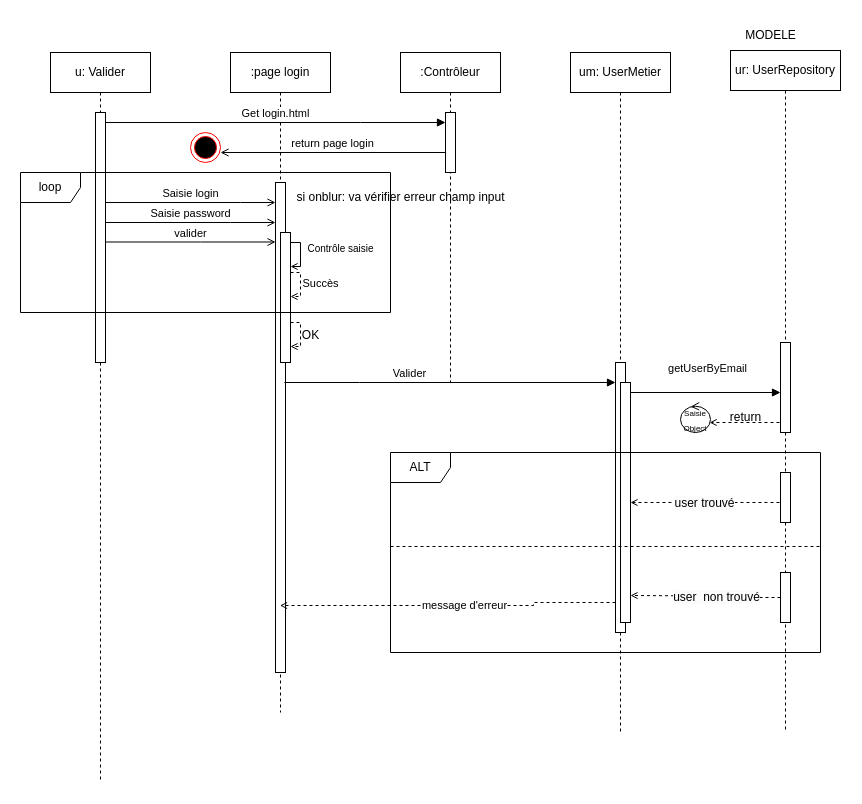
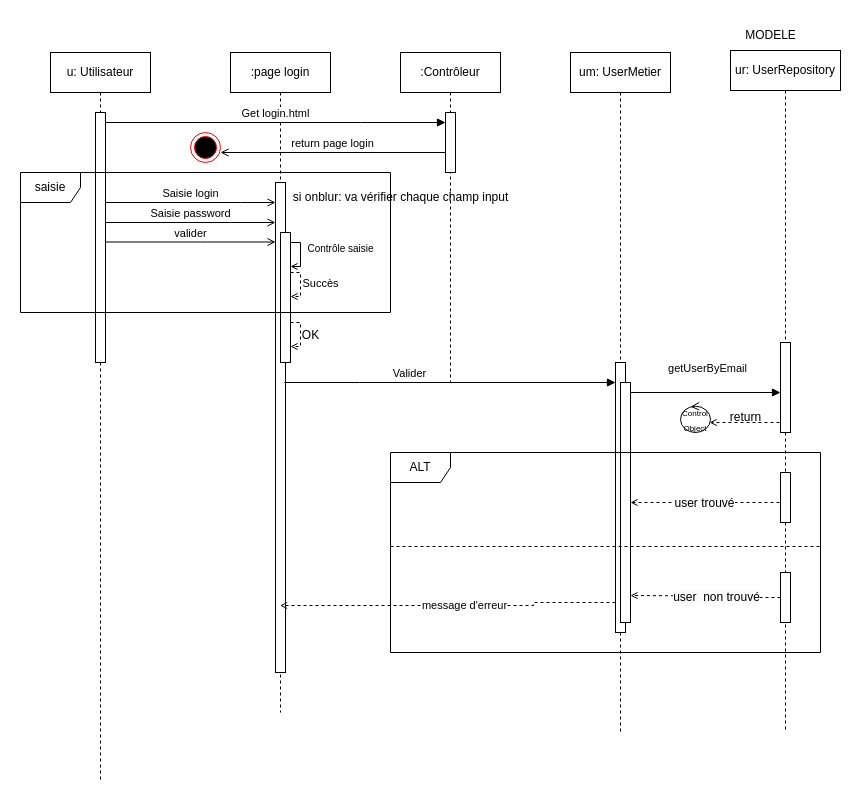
(101, 73) -> (101, 73)
(51, 188) -> (51, 188)
(401, 198) -> (401, 198)
(696, 420) -> (696, 420)
